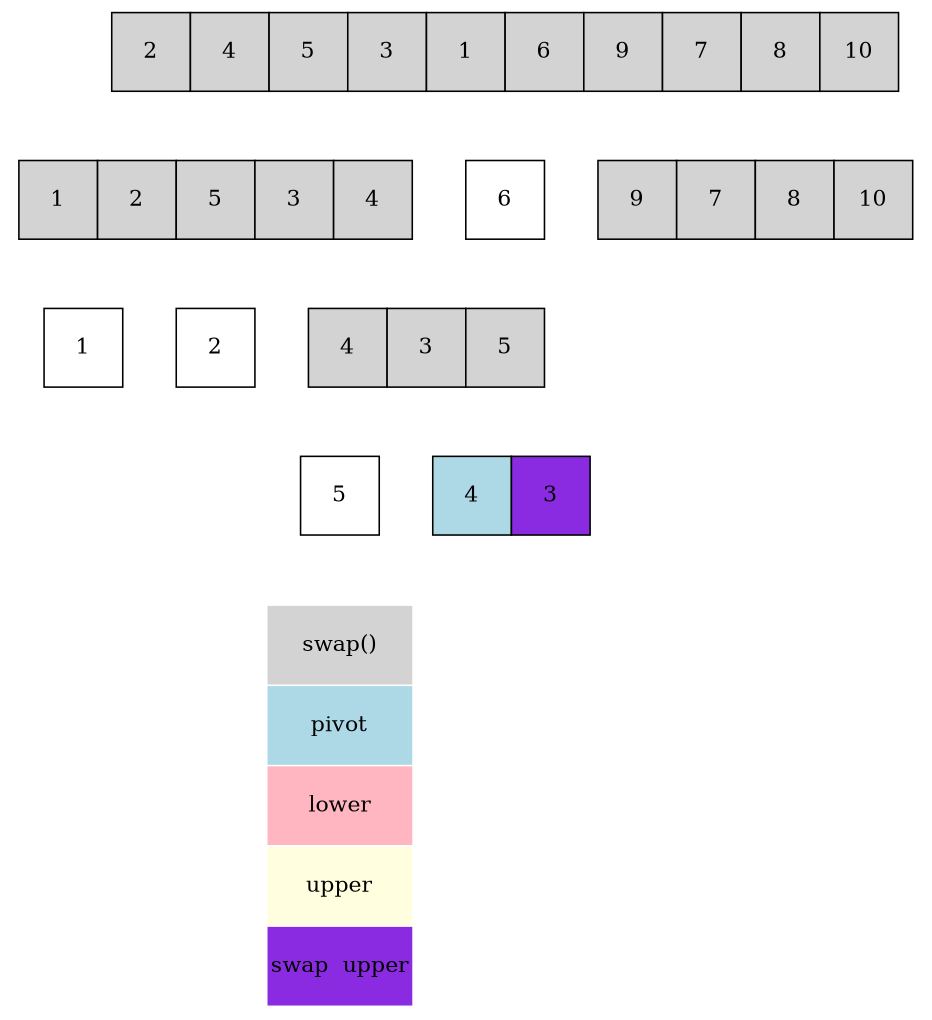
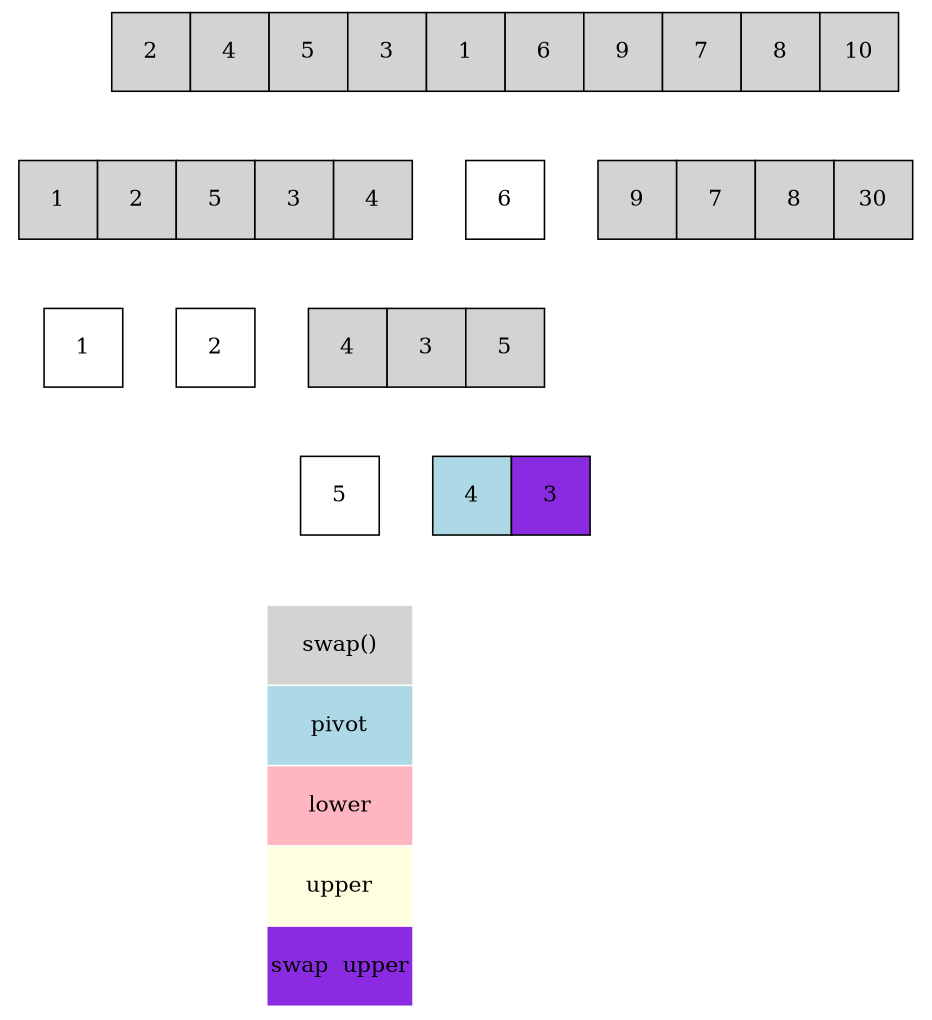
(873, 199) -> (873, 199)
